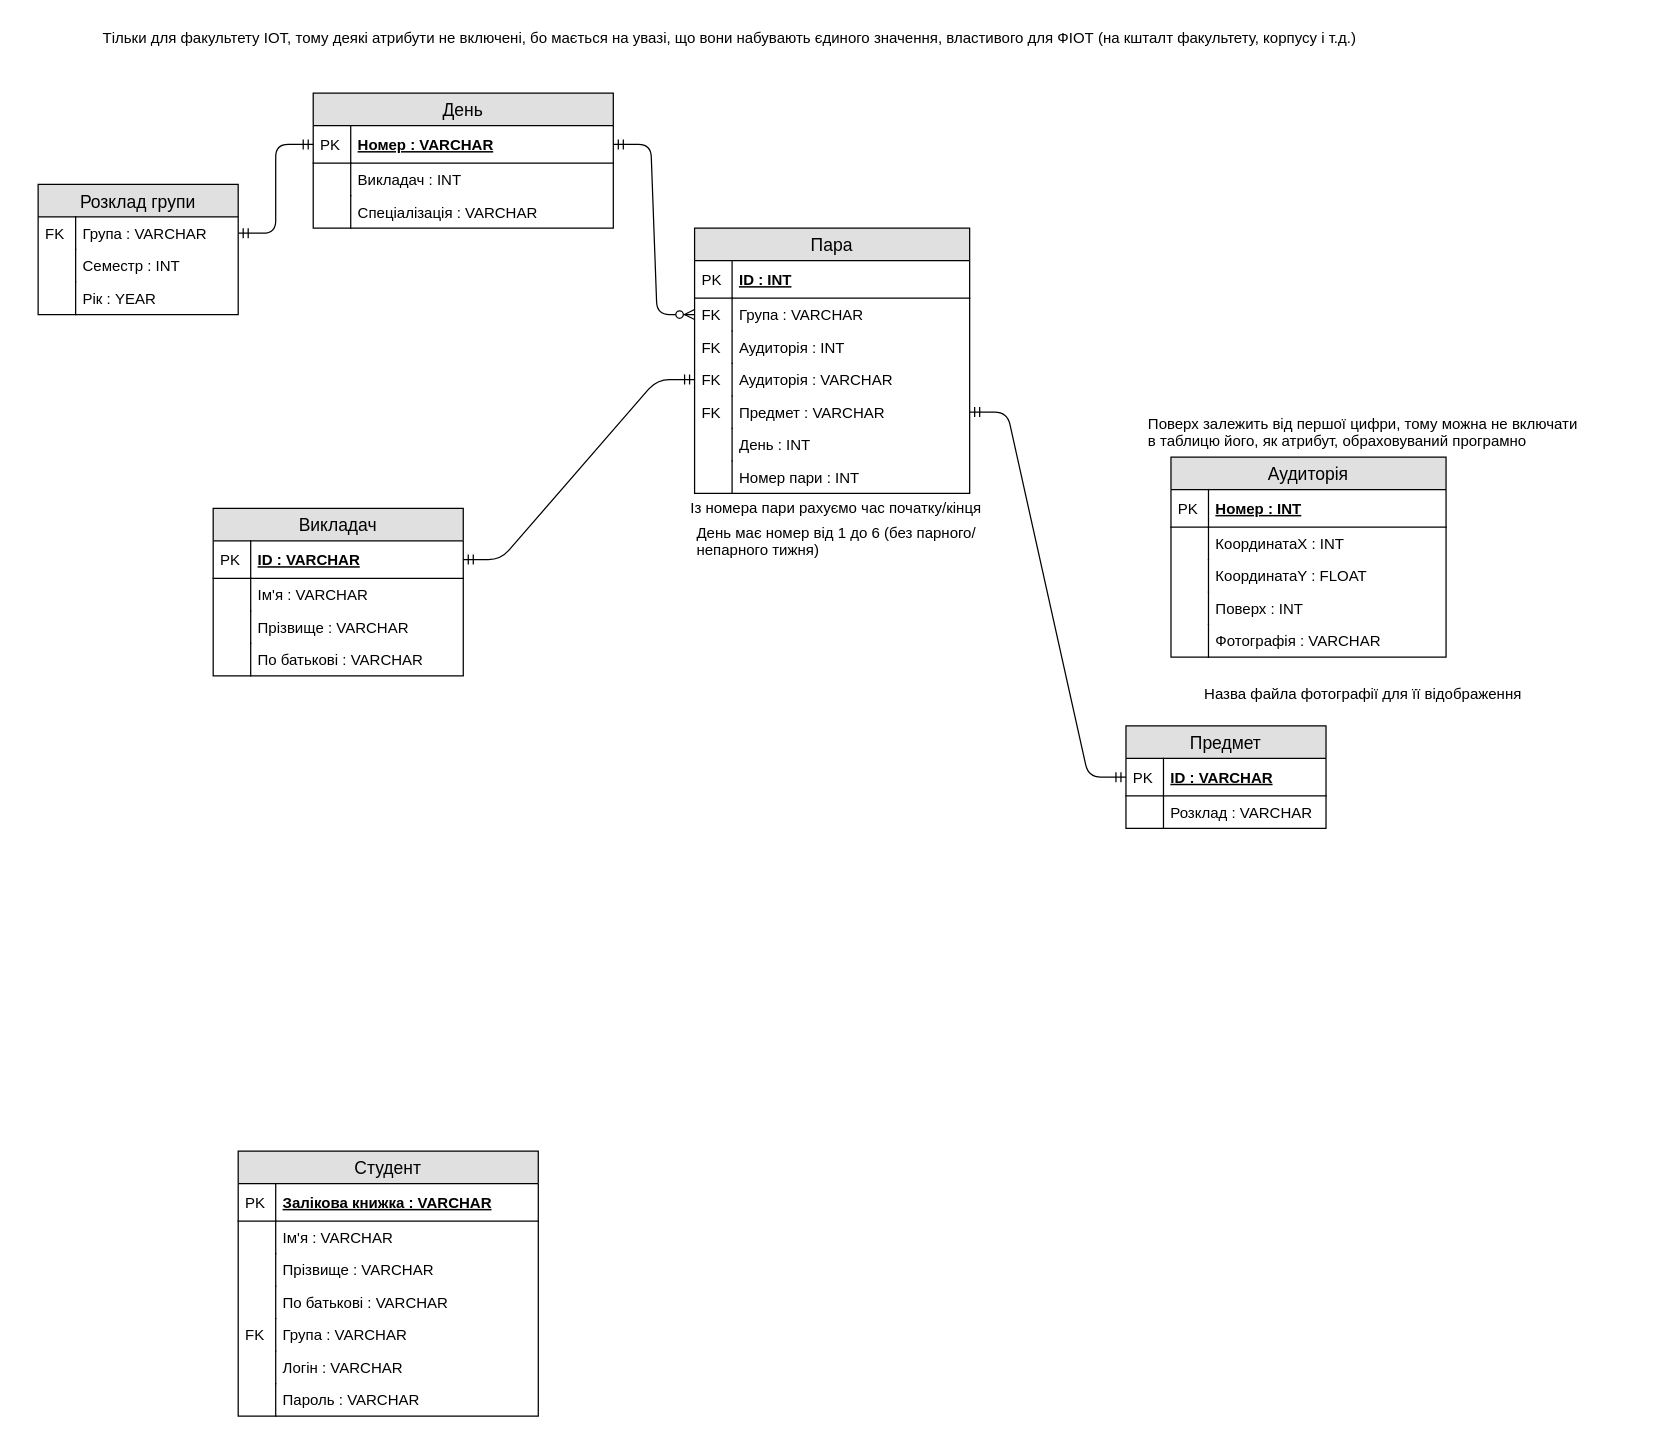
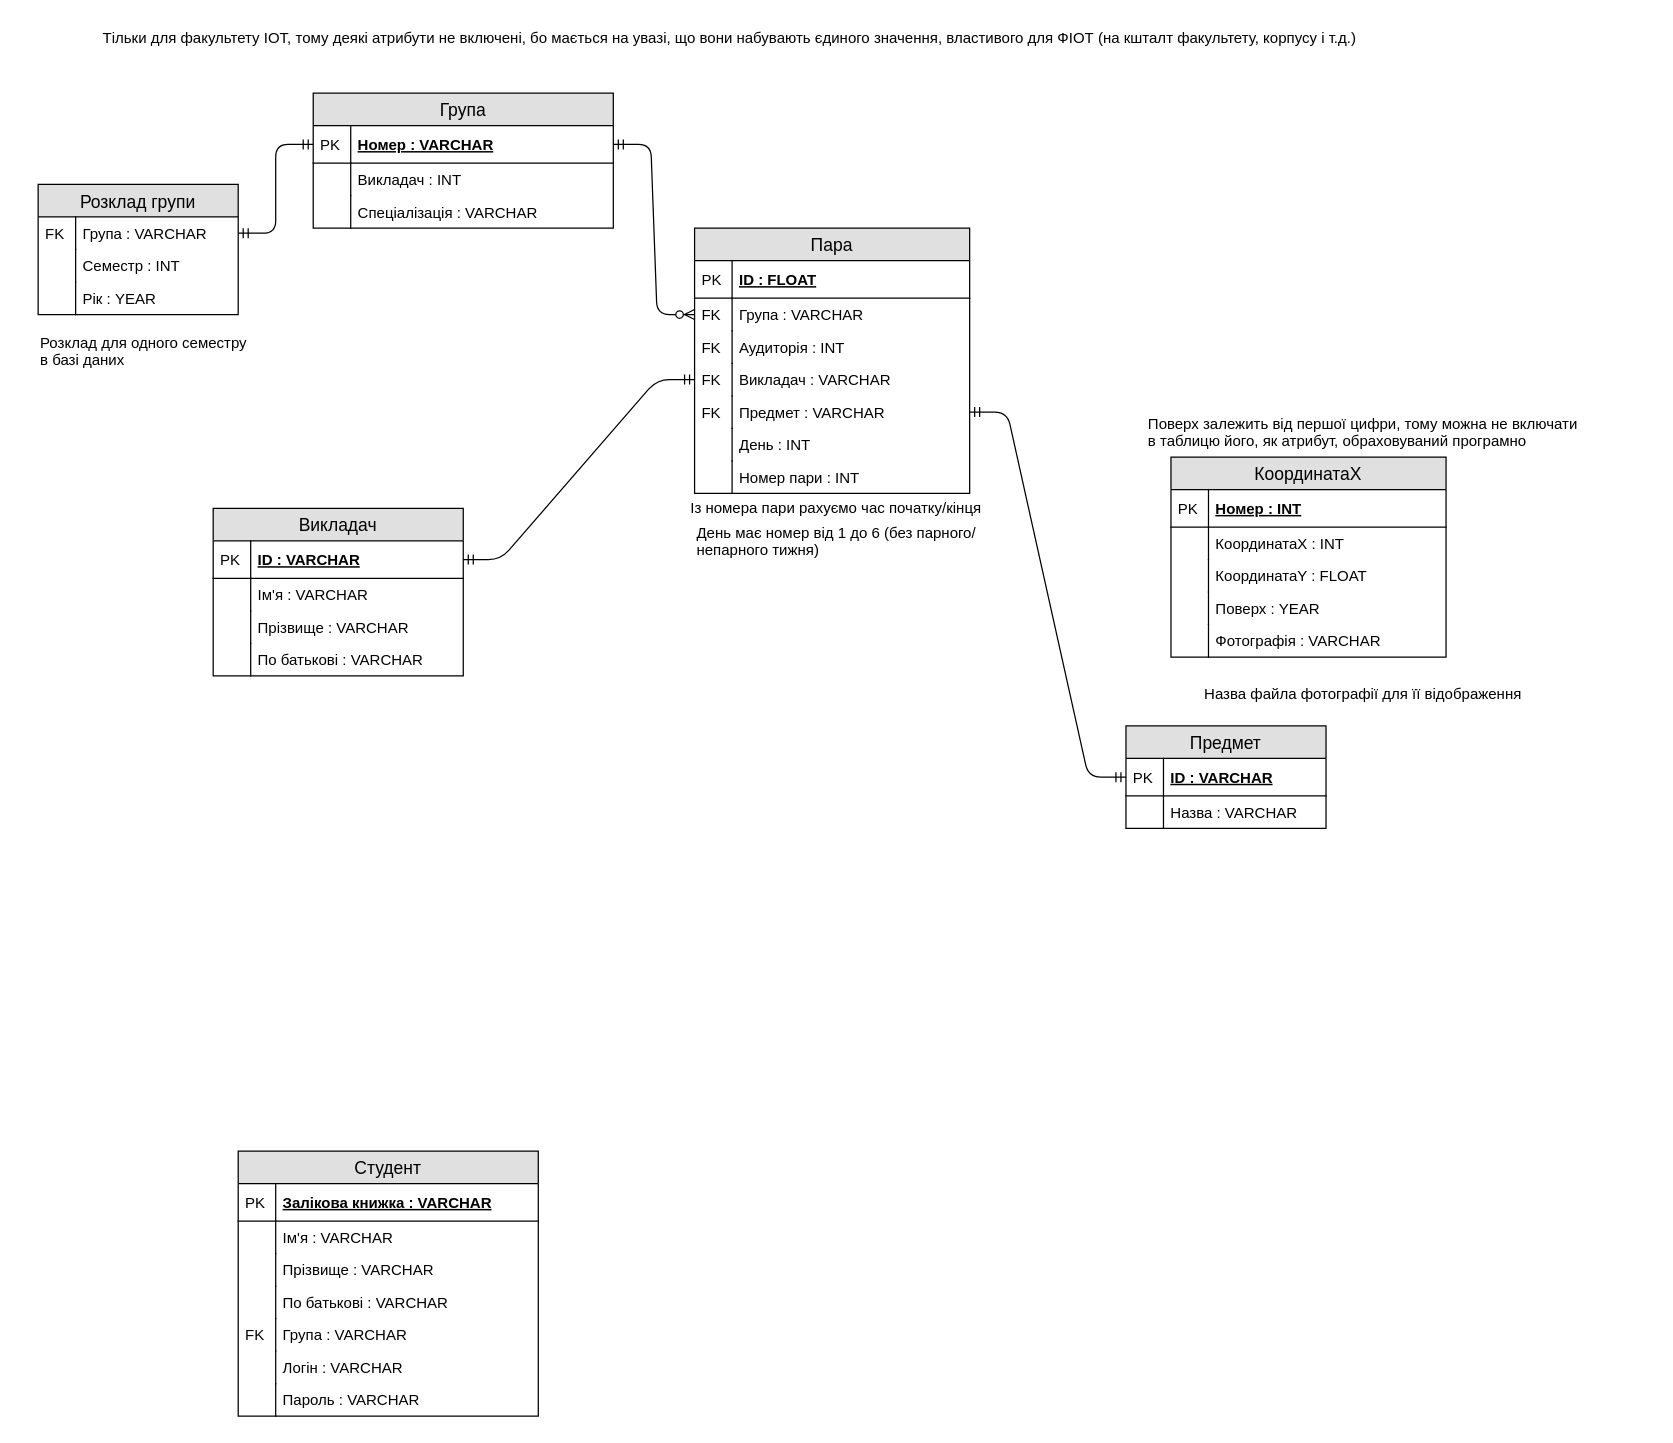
(463, 110) -> (463, 110)
(767, 280) -> (775, 280)
none -> (151, 349)
(813, 380) -> (809, 380)
(1308, 474) -> (1308, 474)
(1260, 609) -> (1264, 609)
(1236, 813) -> (1227, 813)
